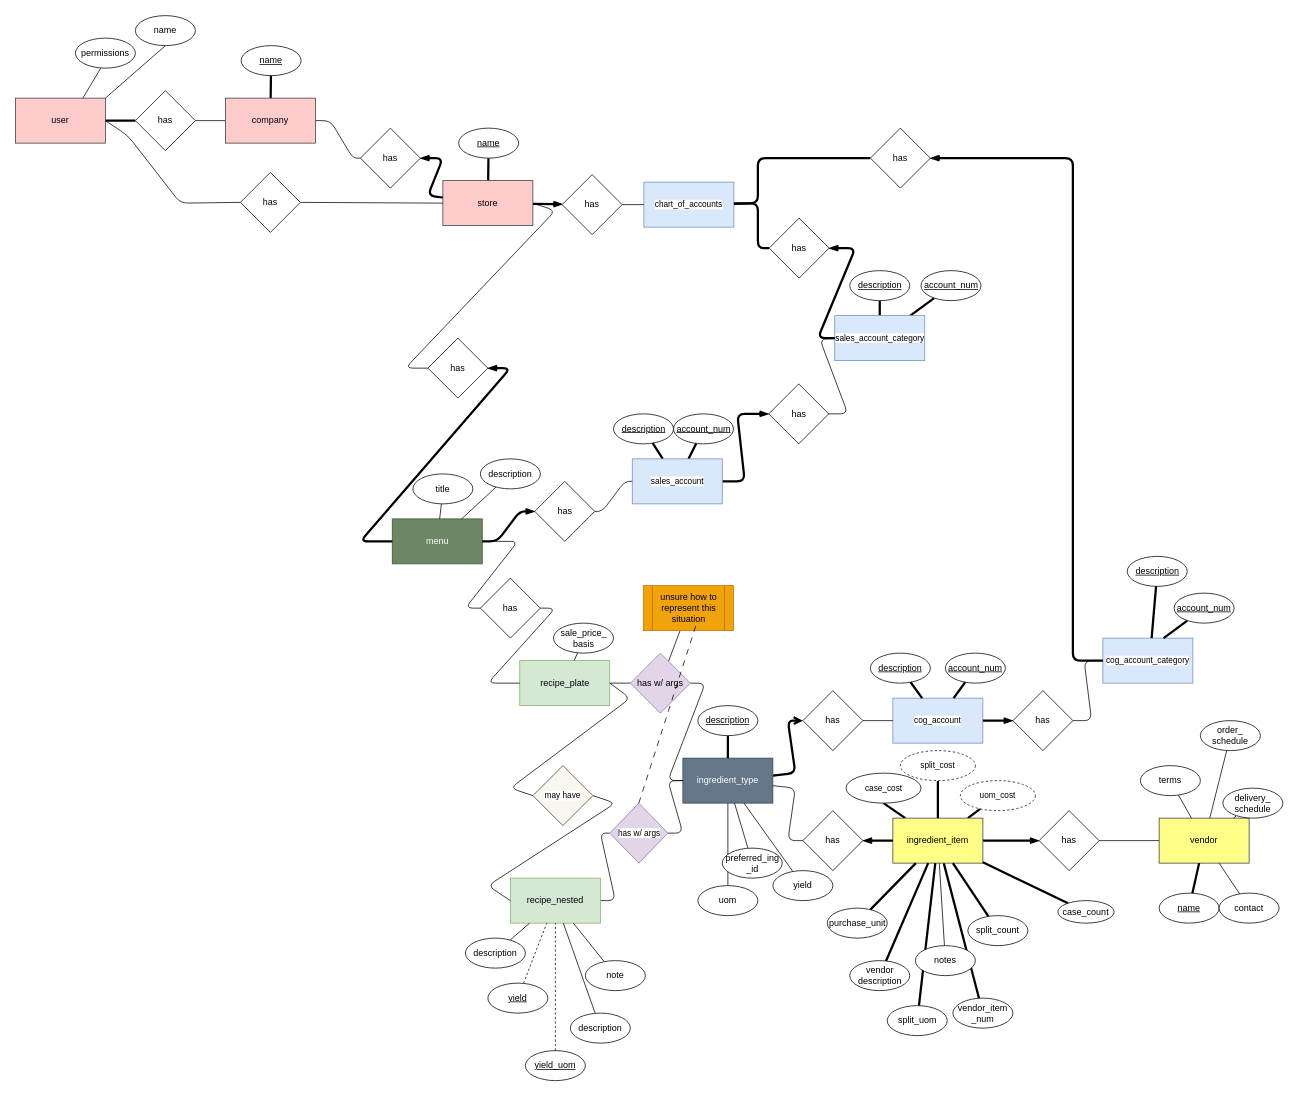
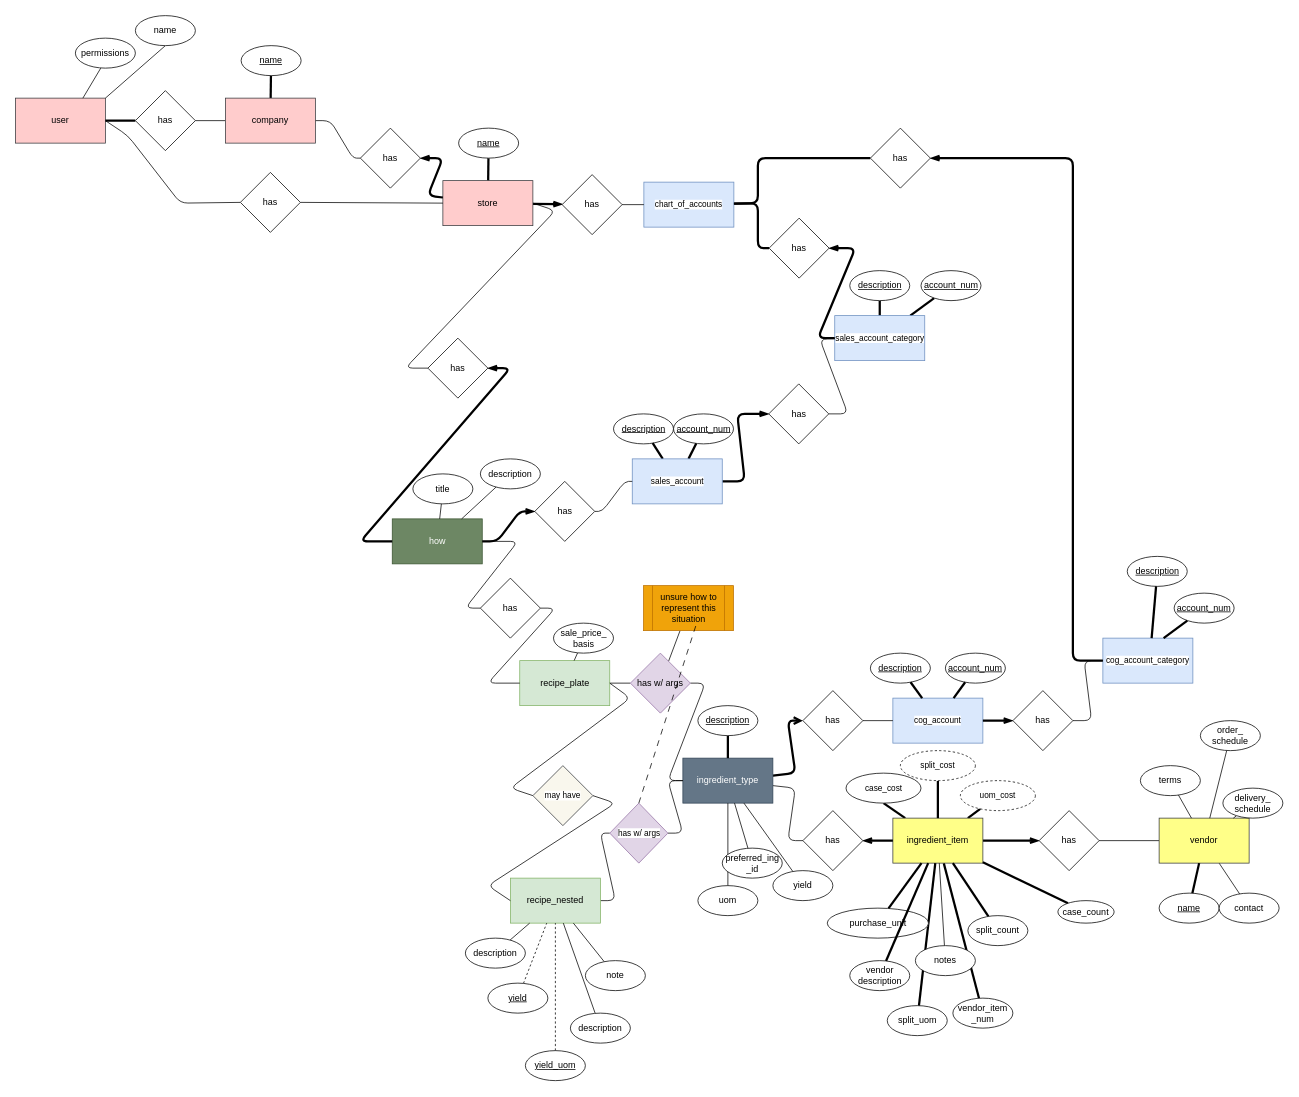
(438, 541) -> (438, 541)
(857, 923) -> (878, 923)
